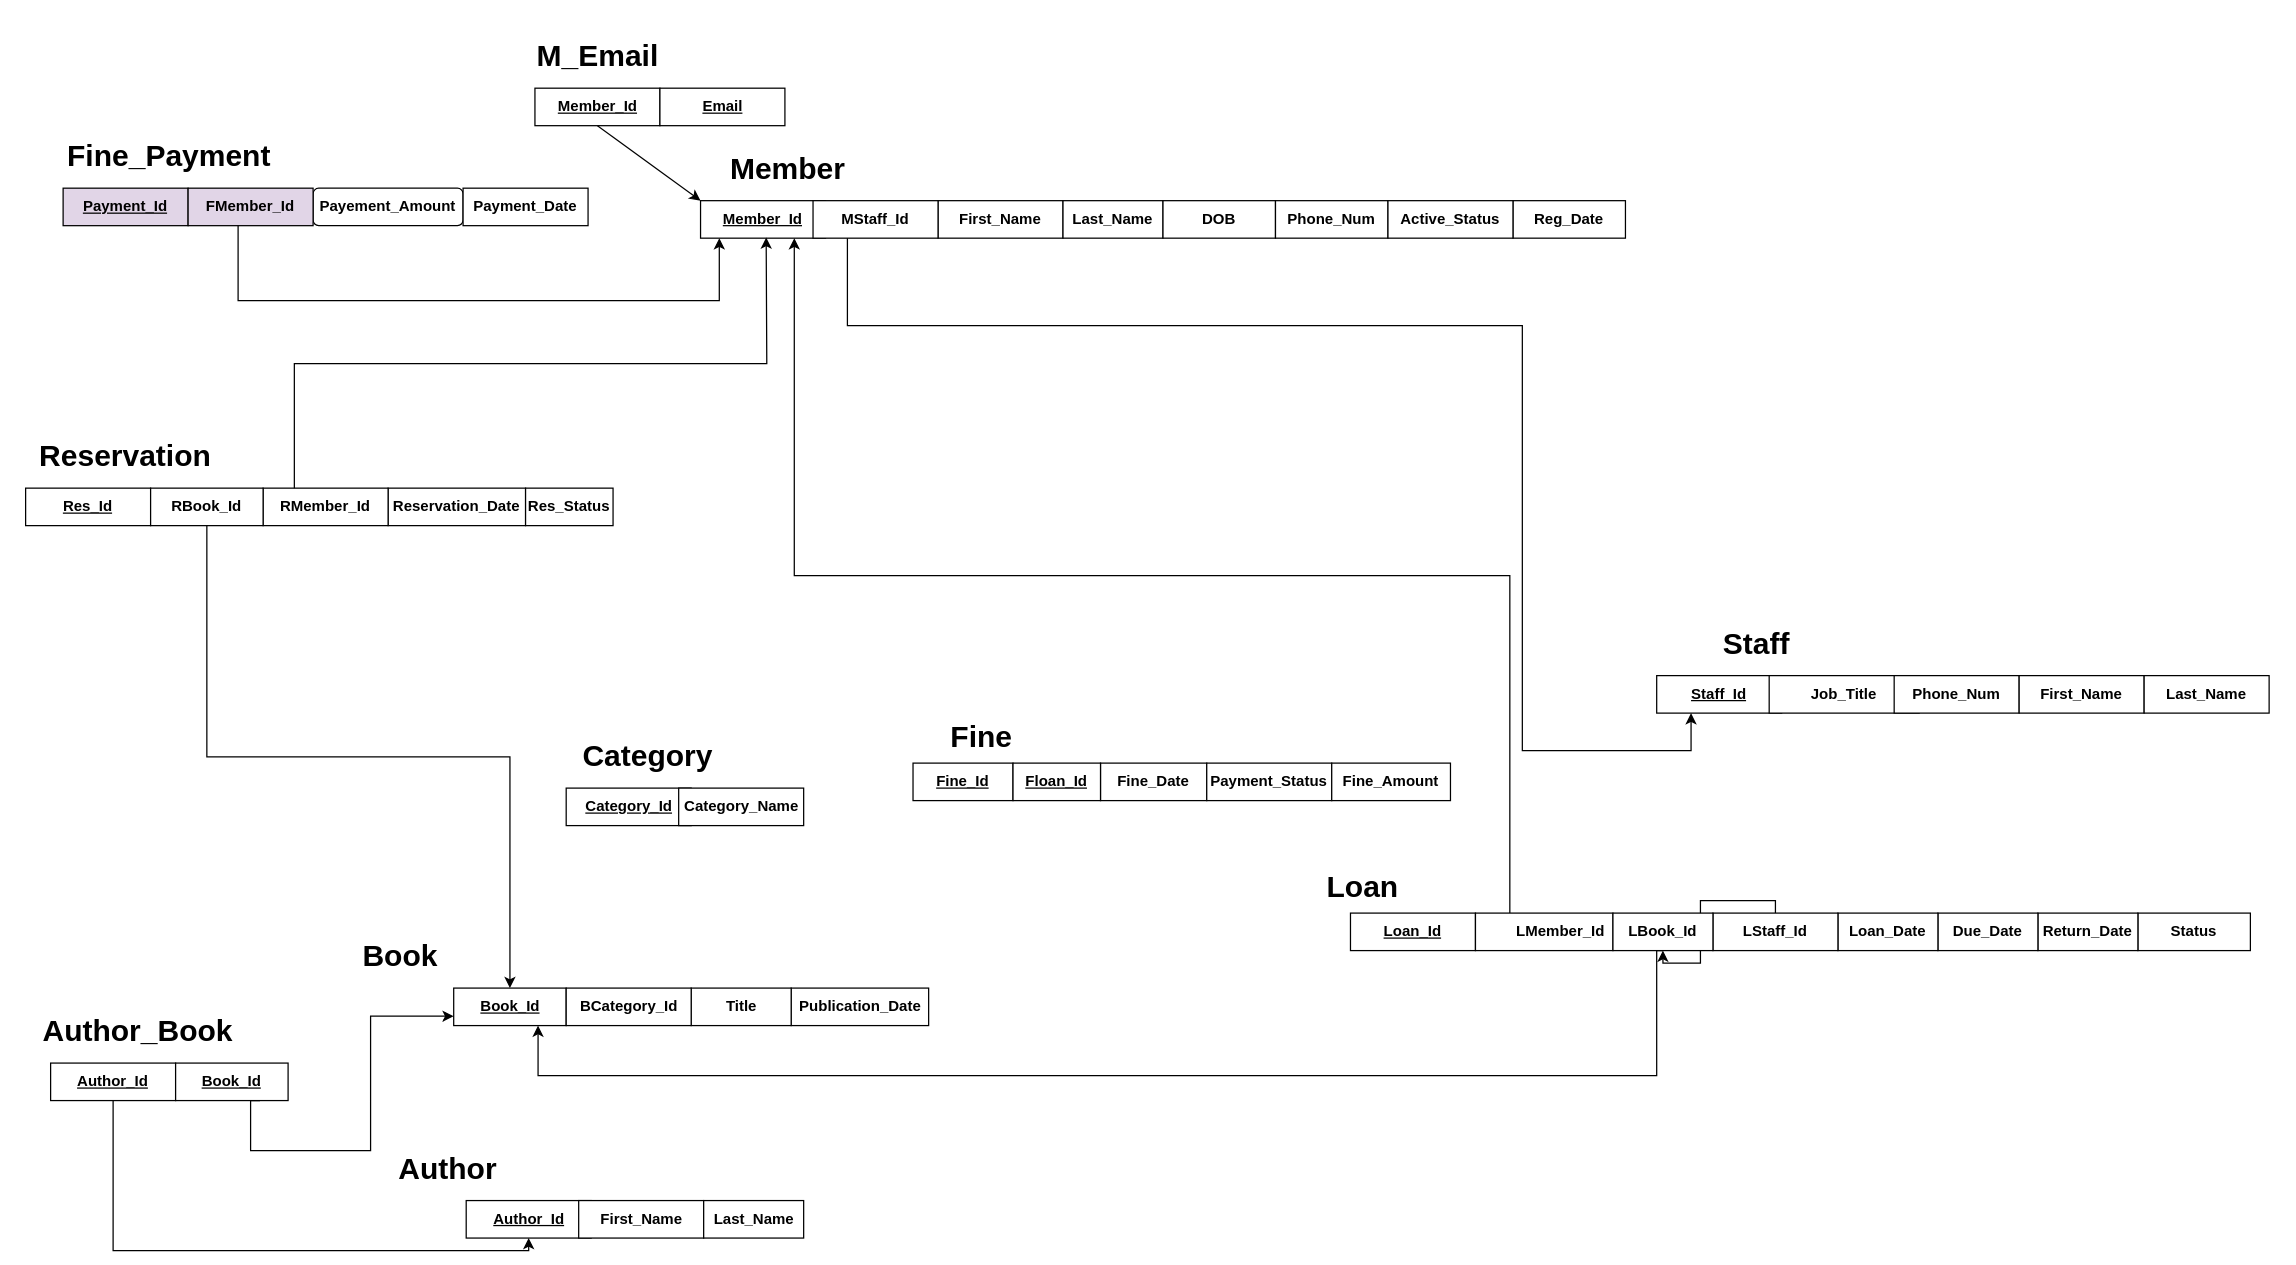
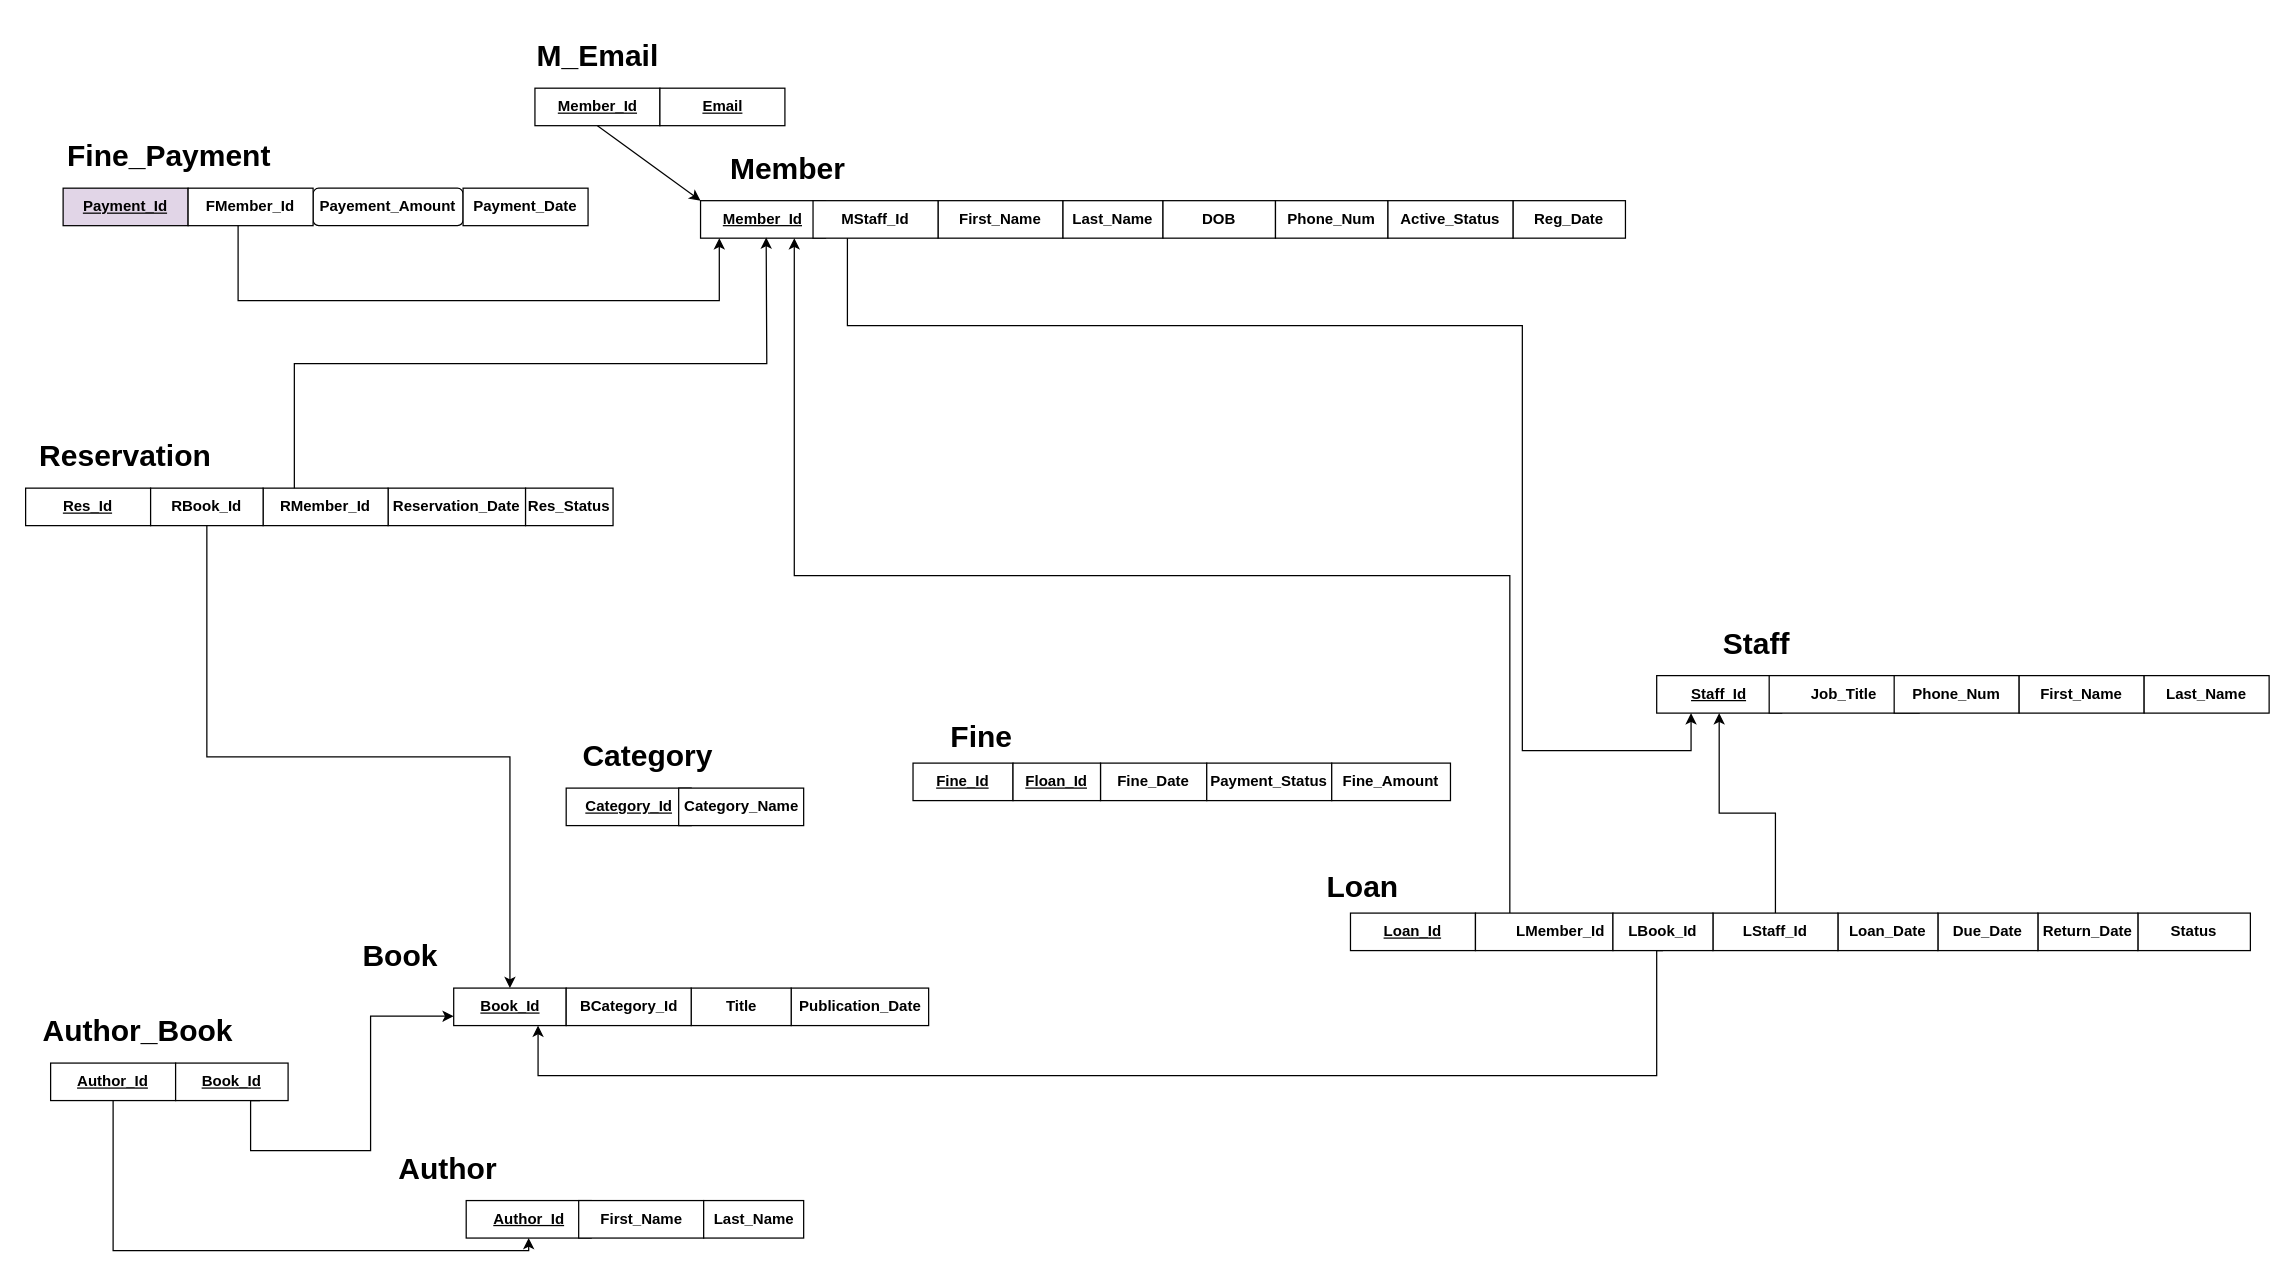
(251, 207) -> (251, 207)
(1733, 901) -> (1746, 813)
